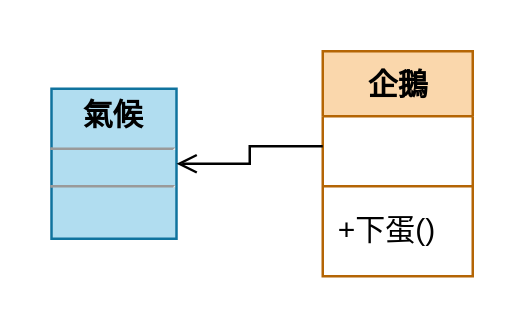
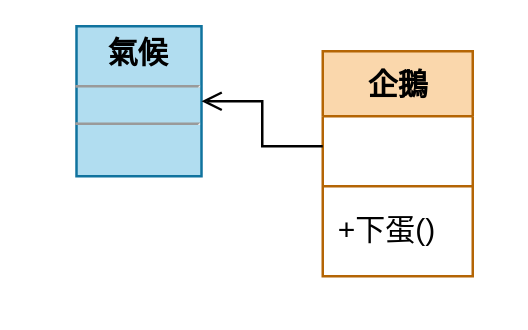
(114, 164) -> (139, 101)
